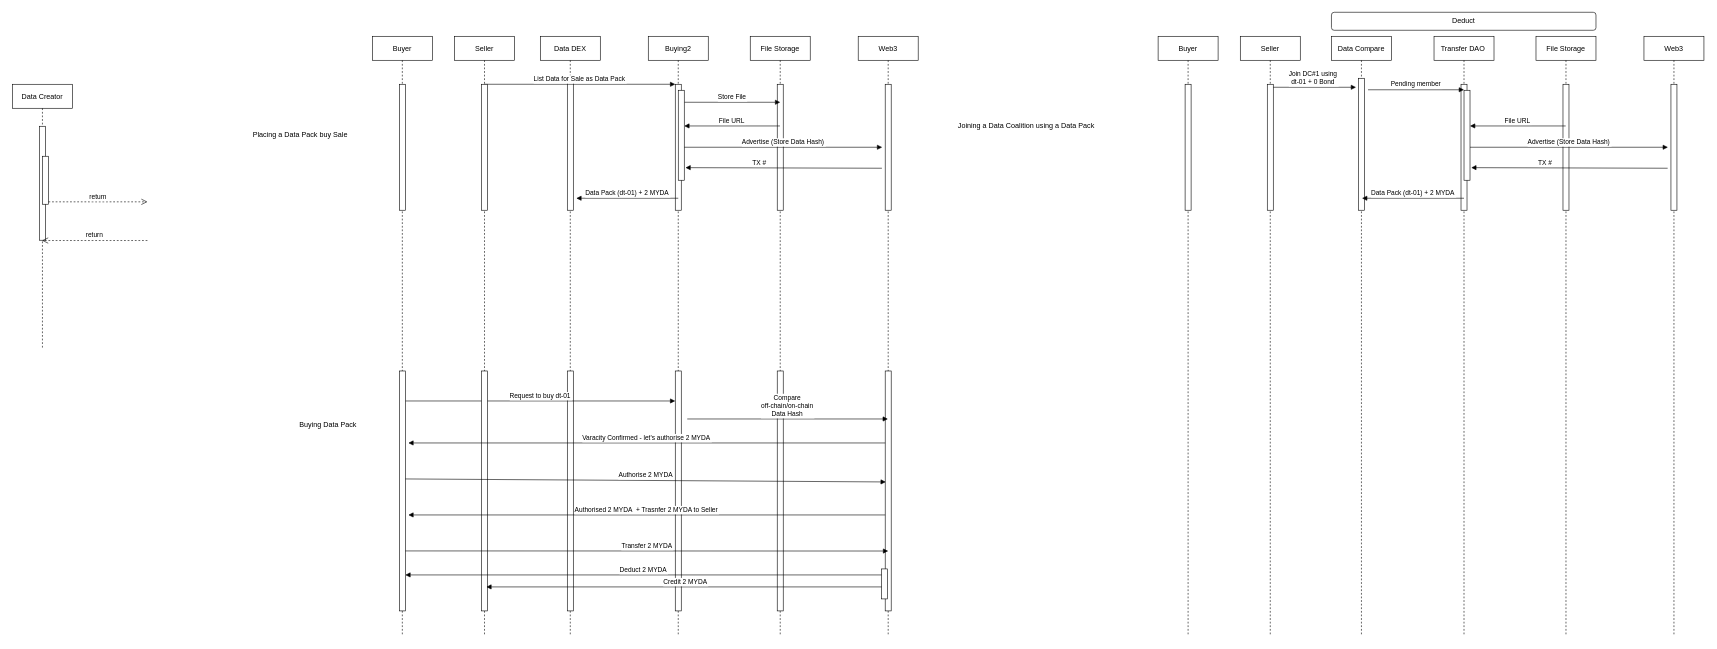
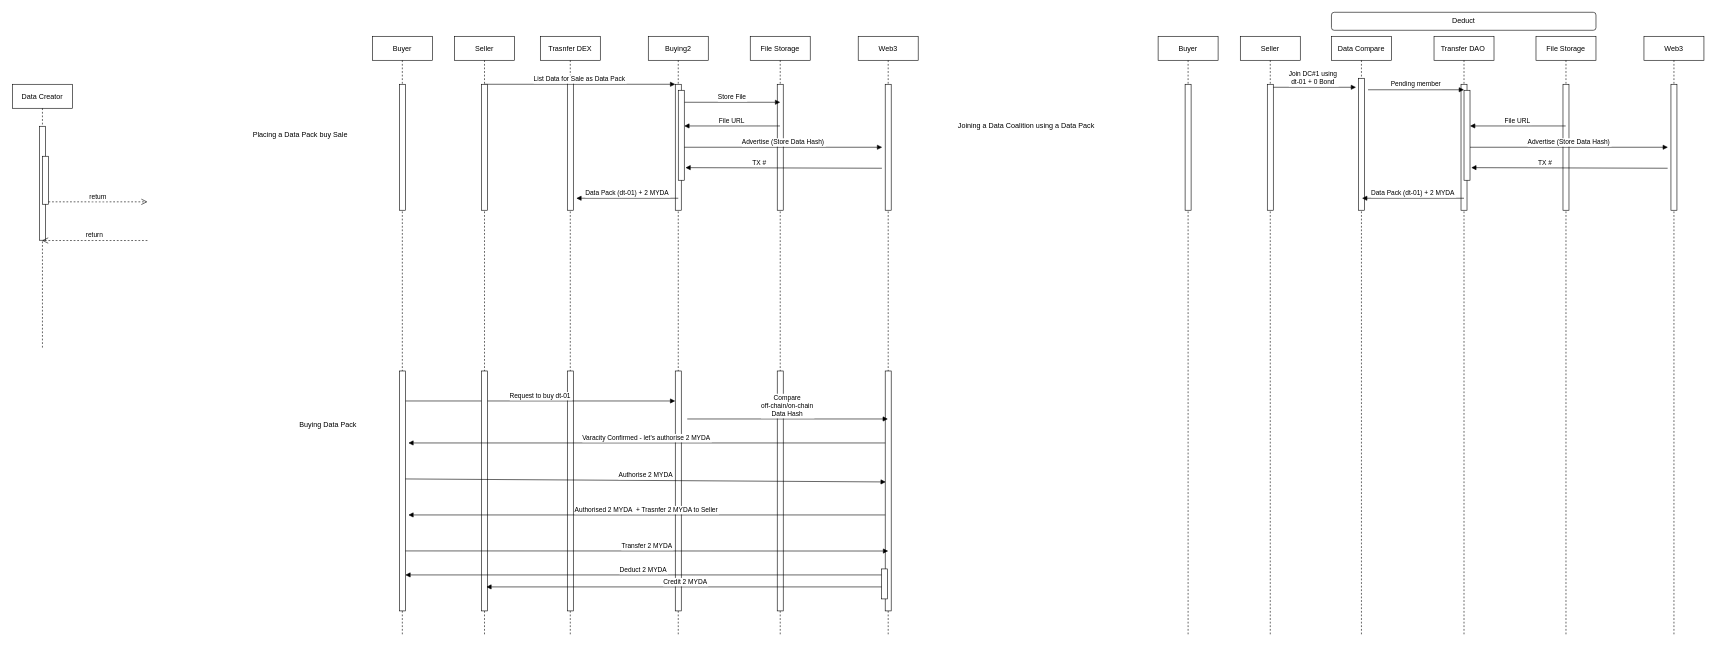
(570, 49) -> (570, 49)
